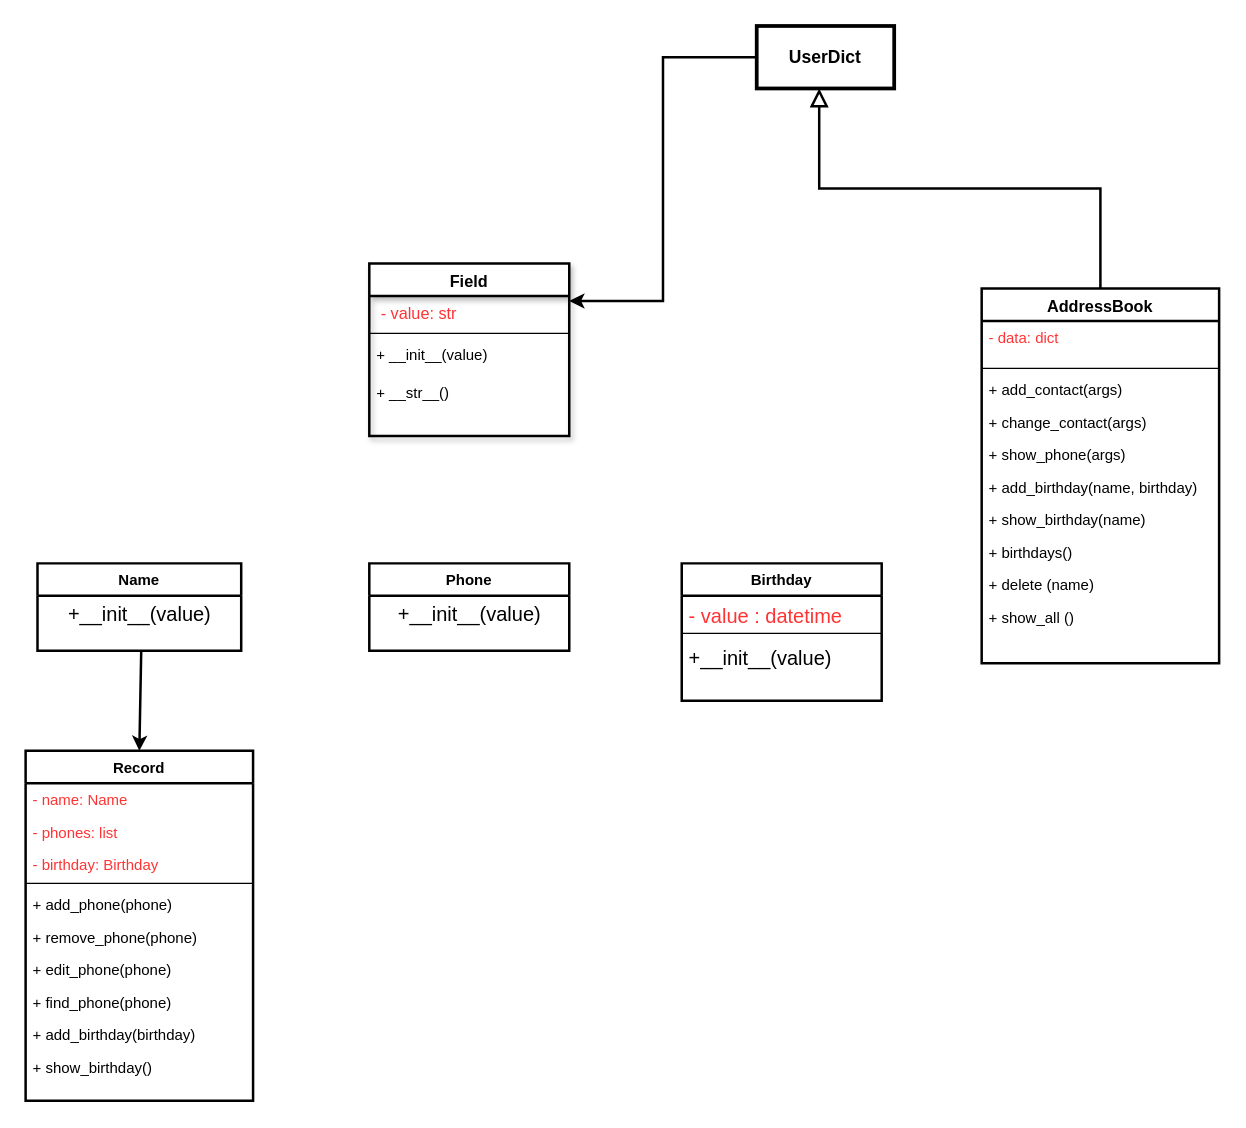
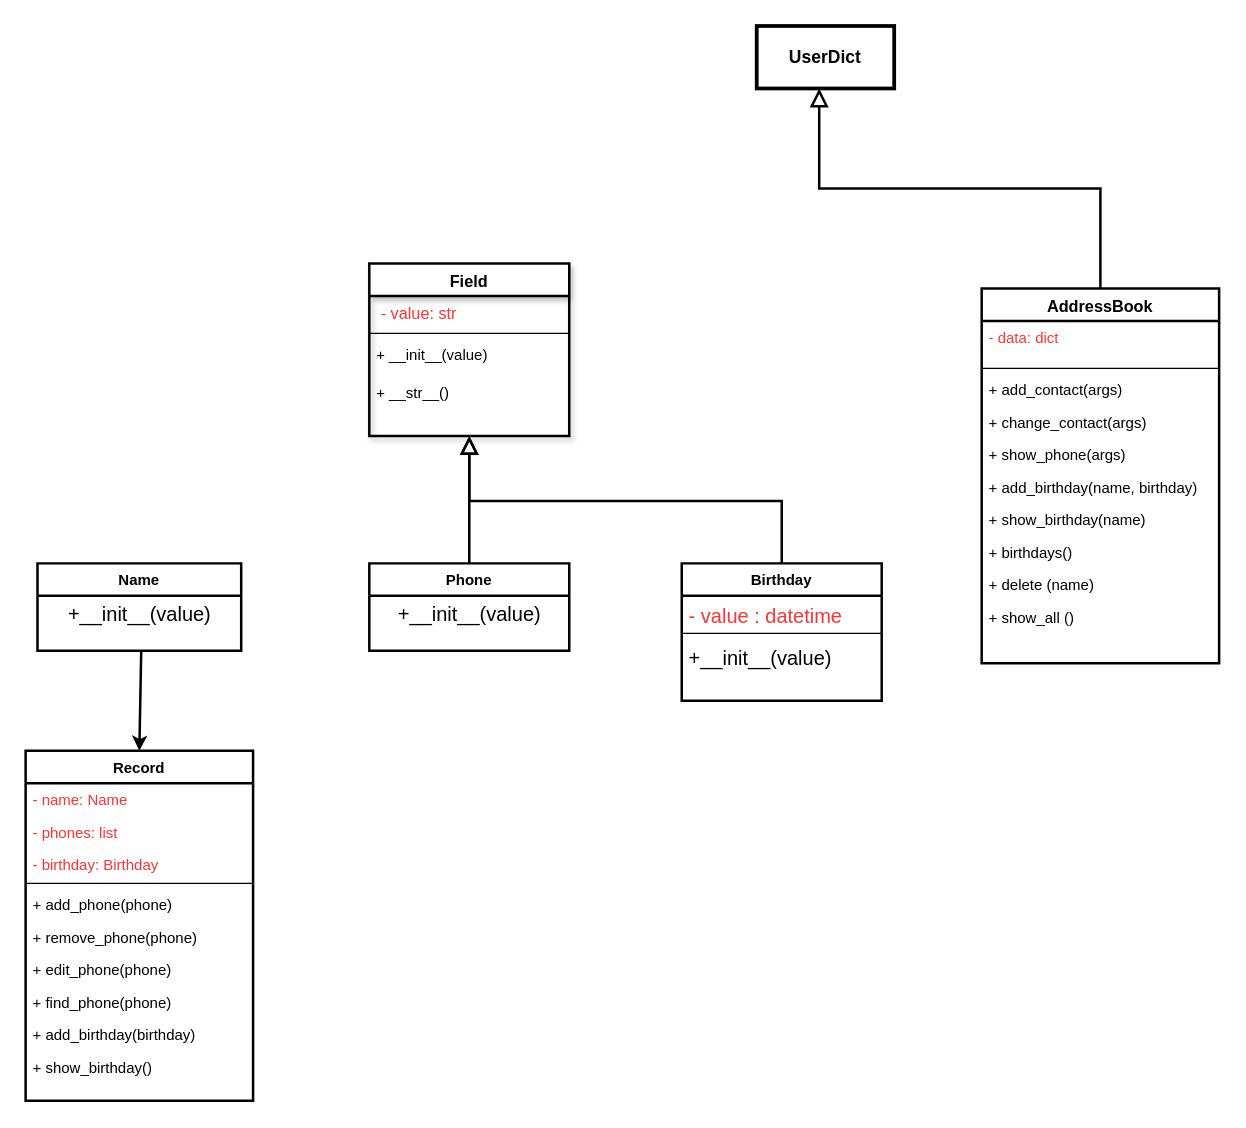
(663, 174) -> none
none -> (658, 501)
none -> (469, 533)
